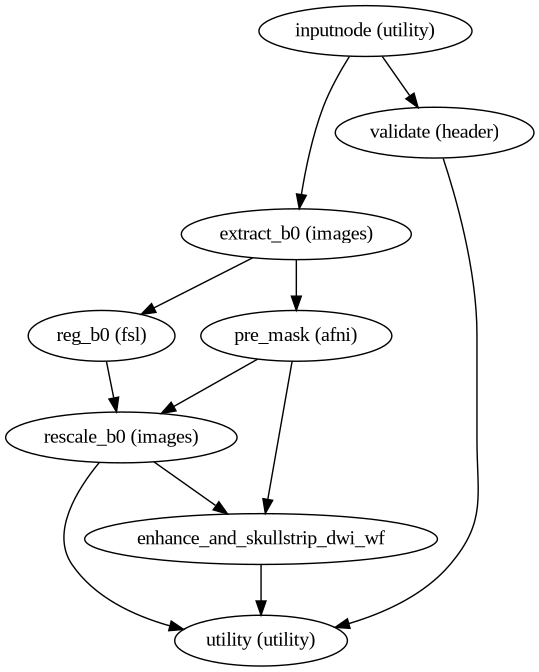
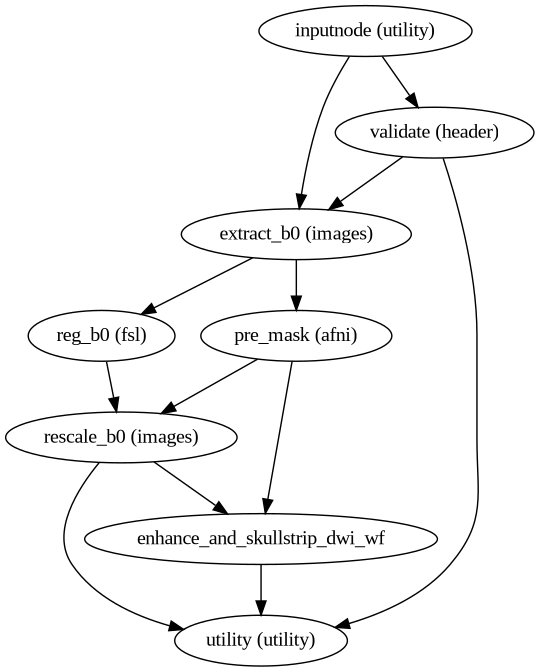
none -> (372, 179)
